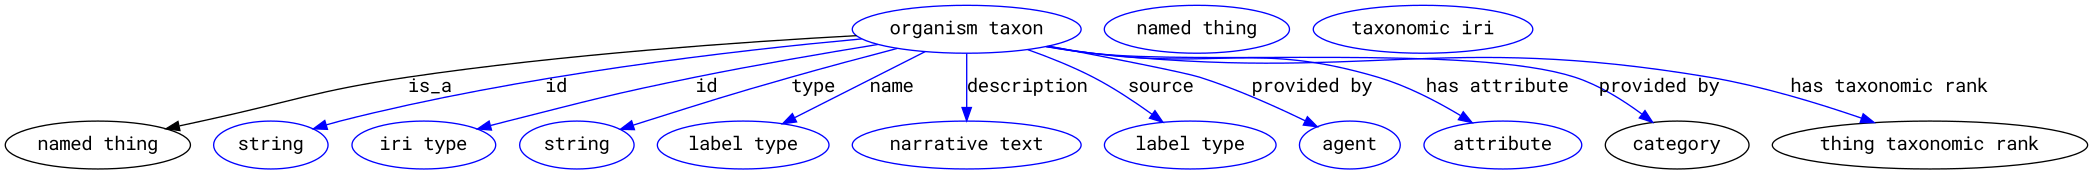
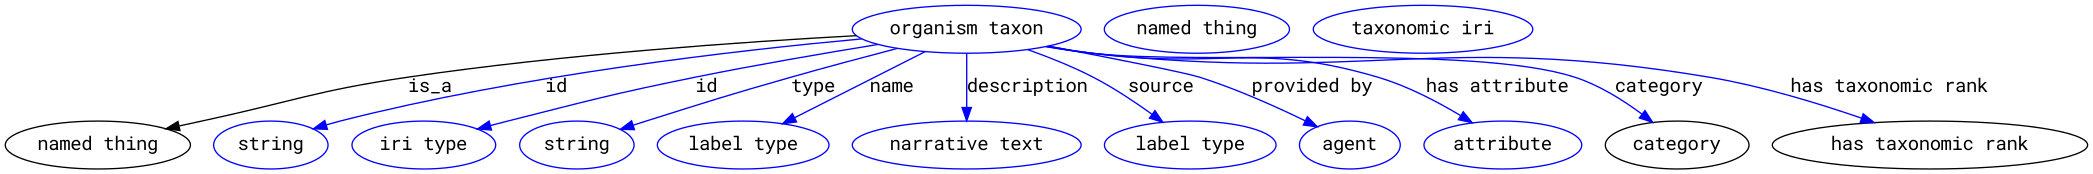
(1659, 87) -> (1659, 87)
(1930, 145) -> (1930, 145)
